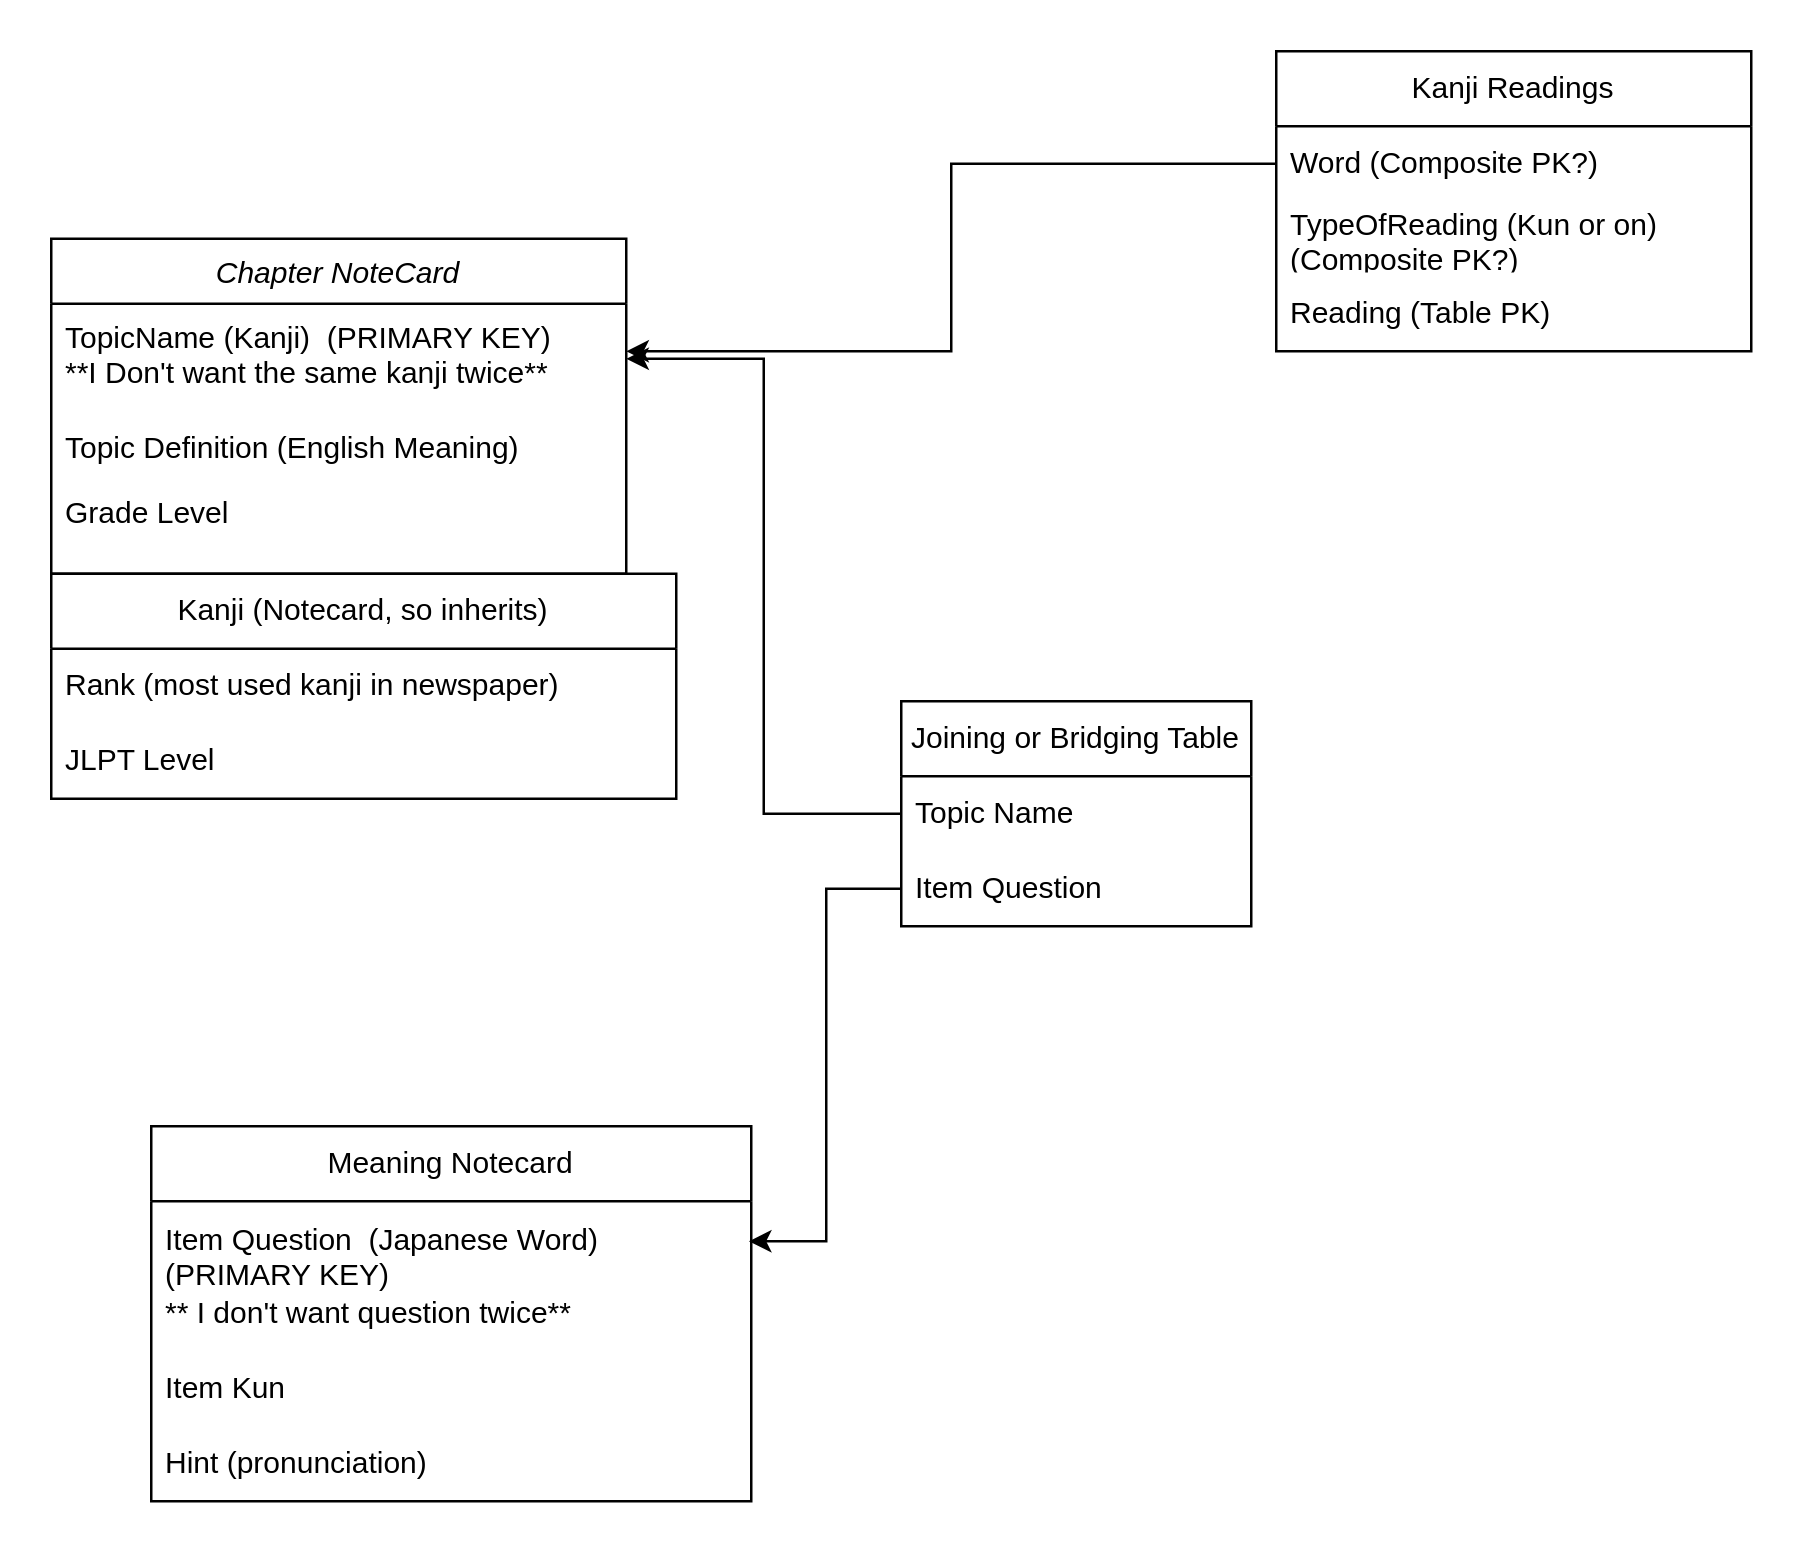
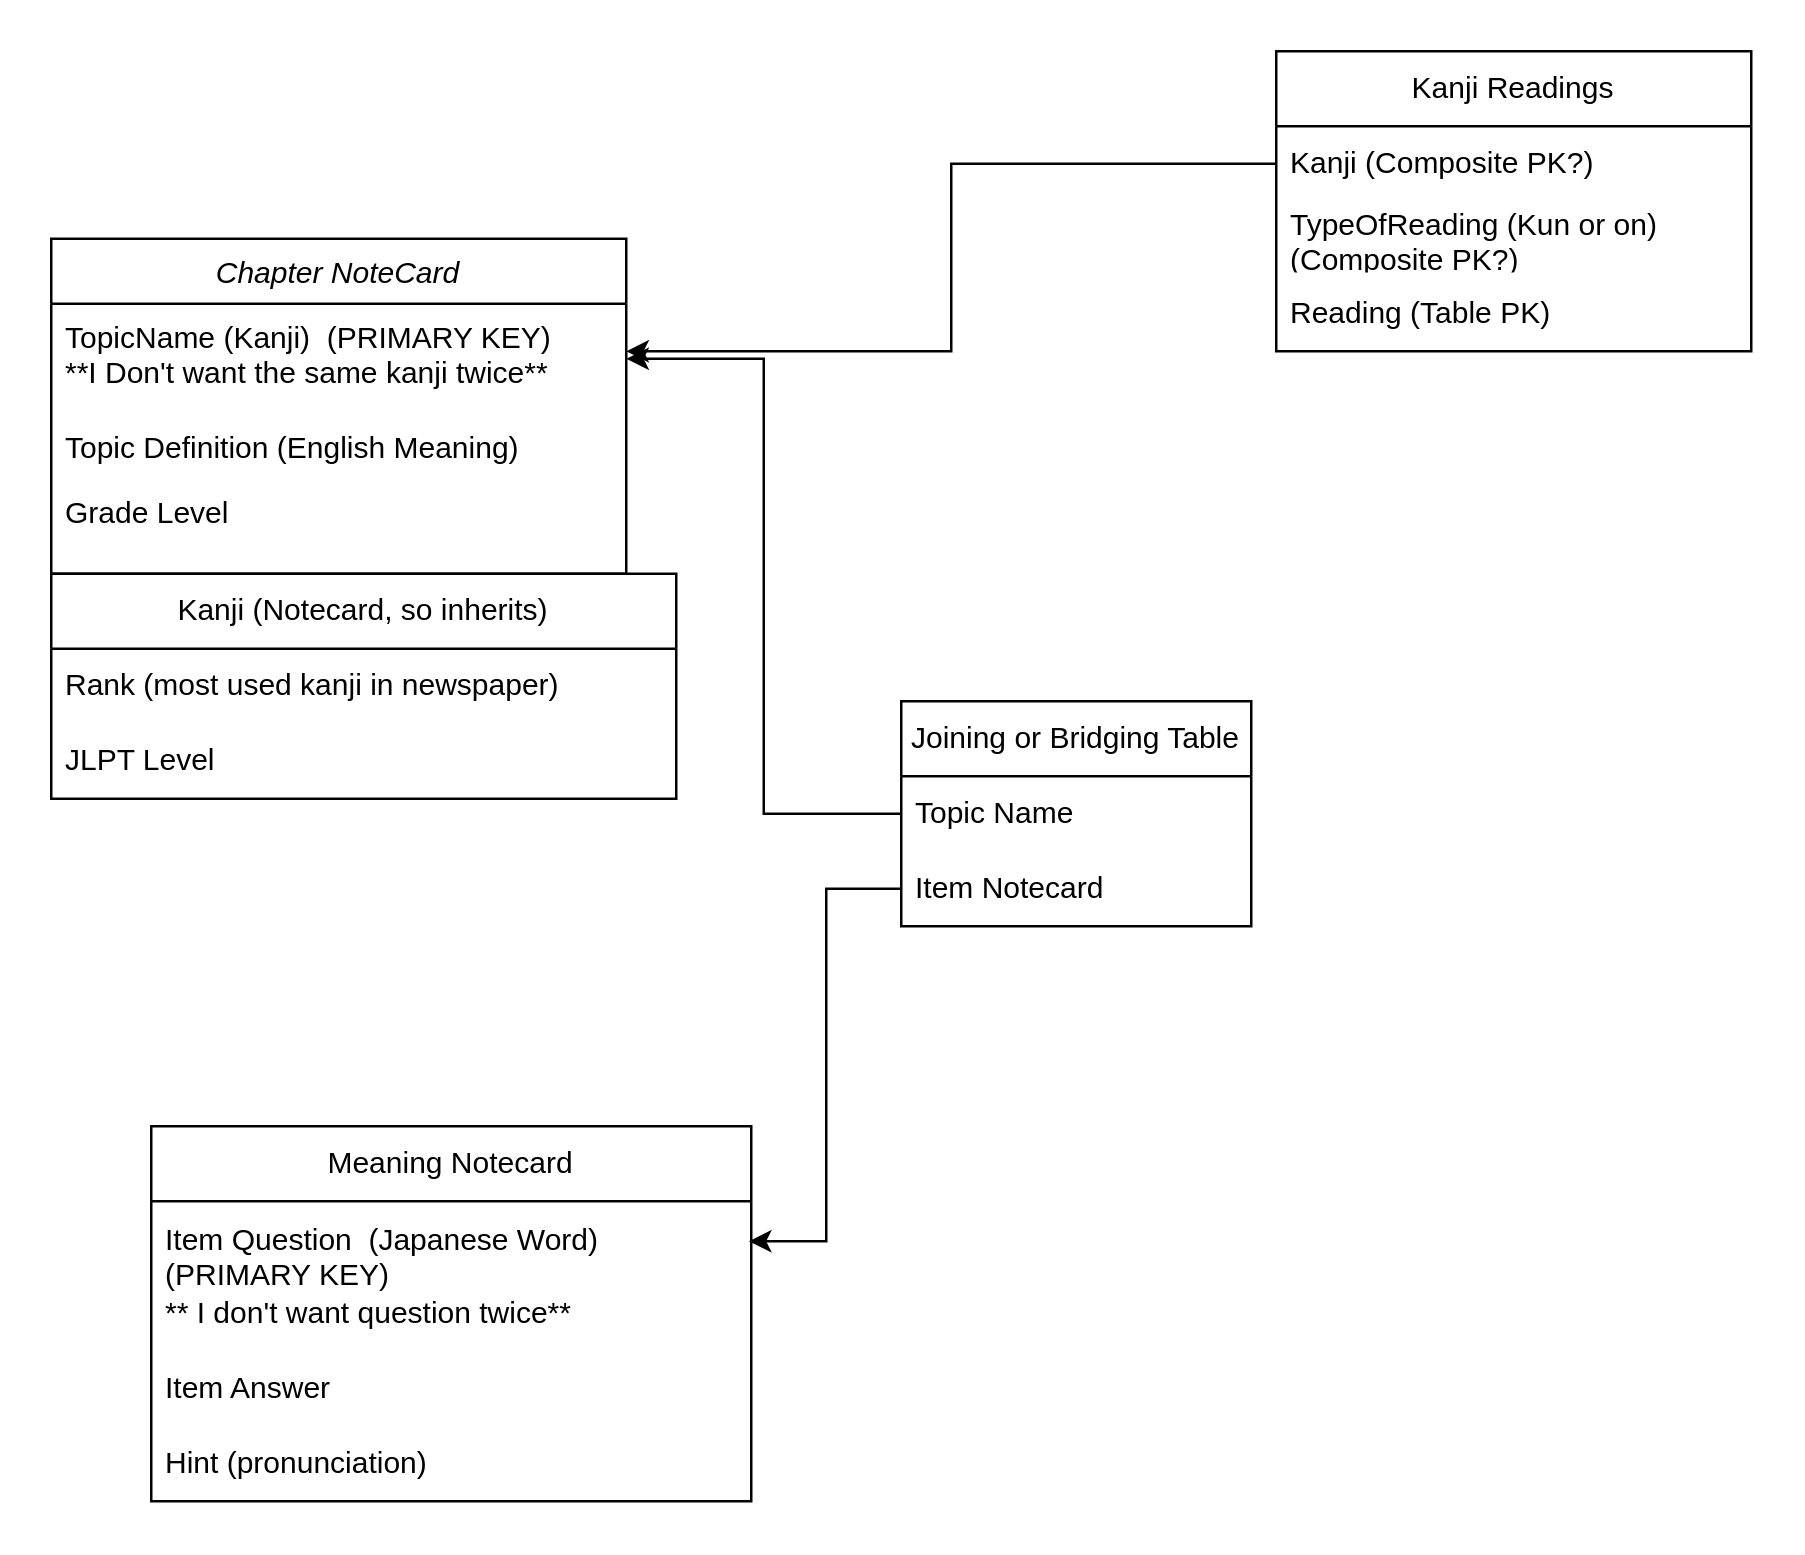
(1448, 164) -> (1452, 164)
(1018, 889) -> (1022, 889)
(230, 1389) -> (255, 1389)
